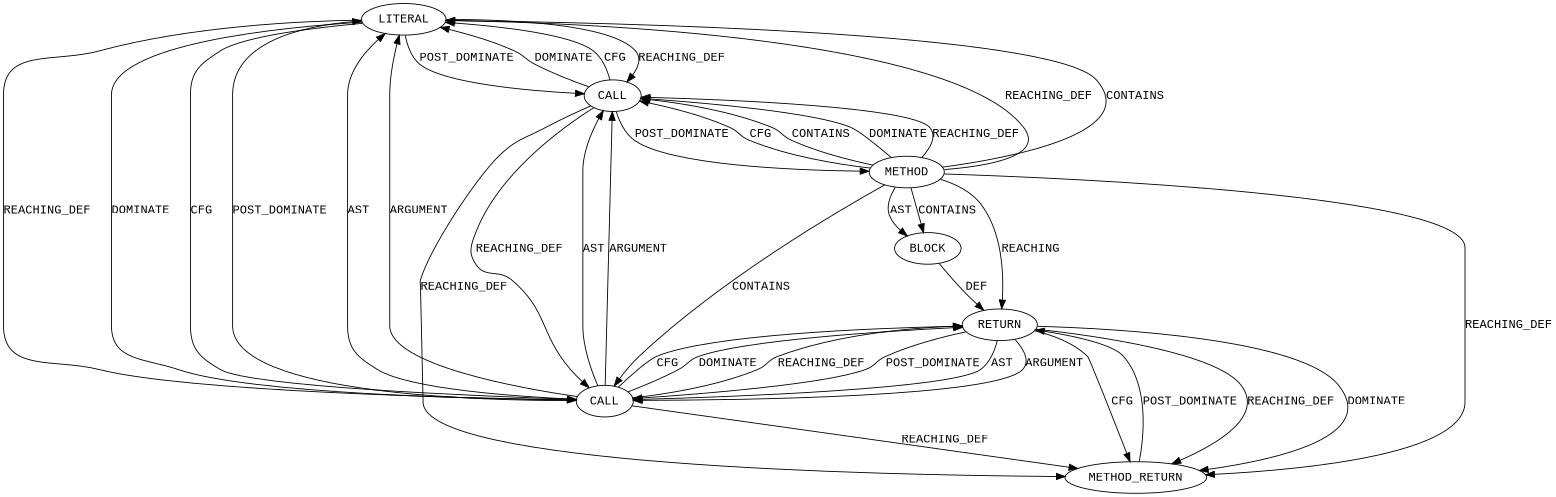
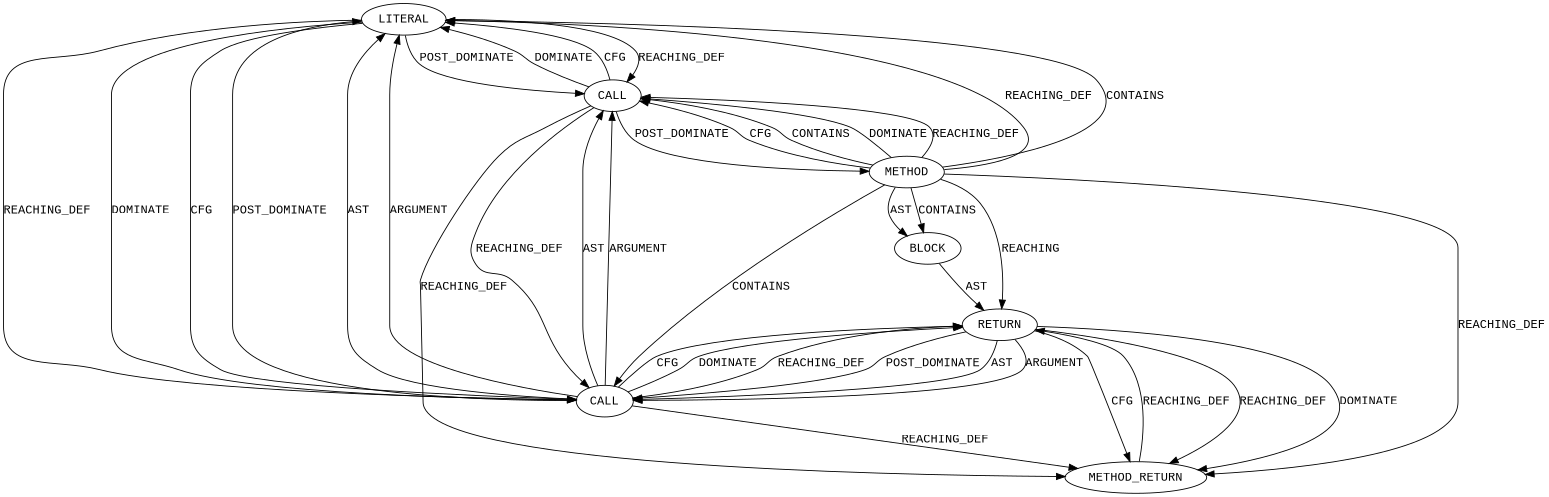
(977, 287) -> (977, 287)
(1190, 401) -> (1187, 401)
